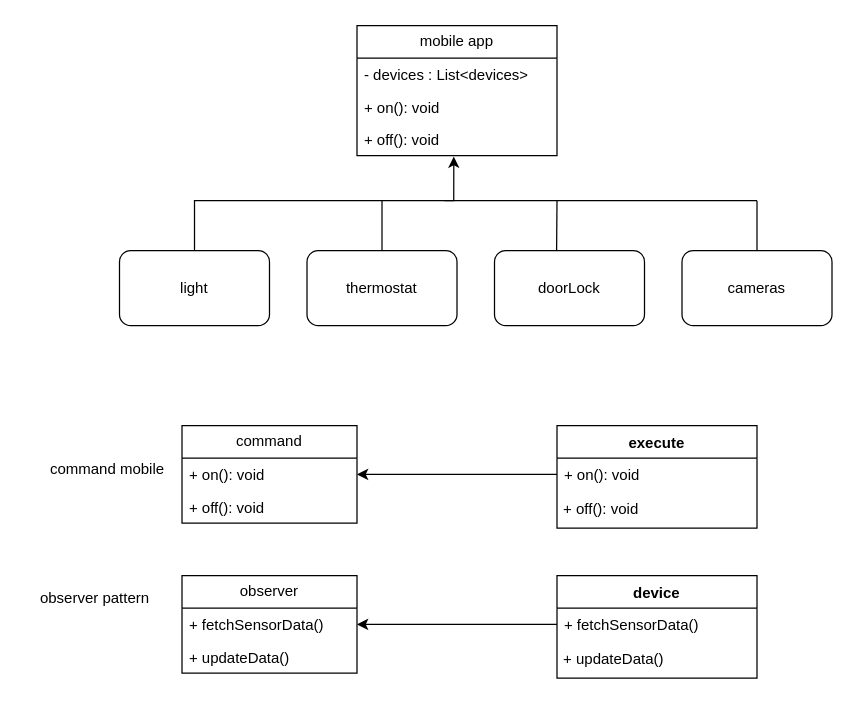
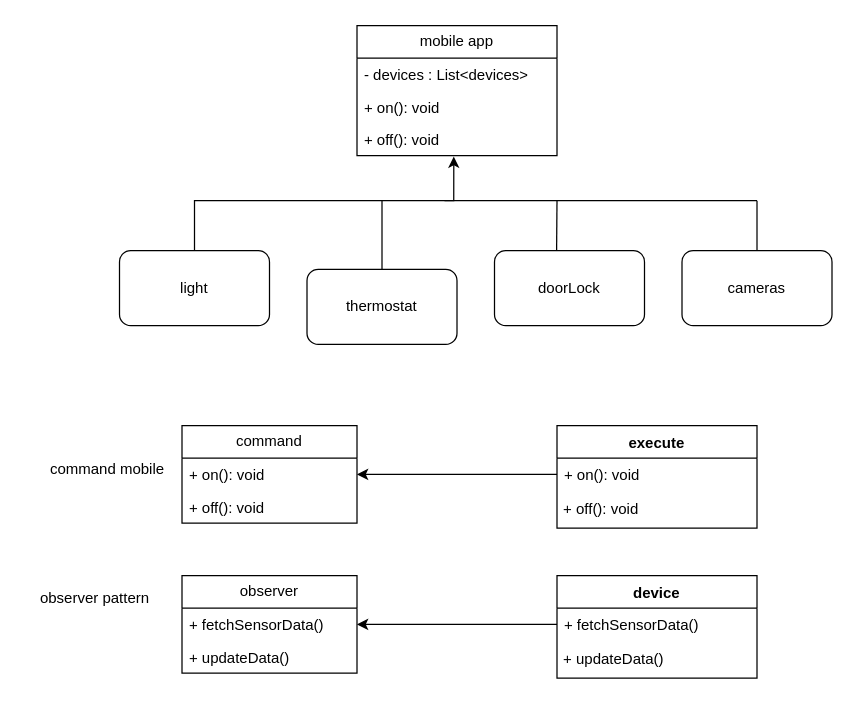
(382, 288) -> (382, 307)
